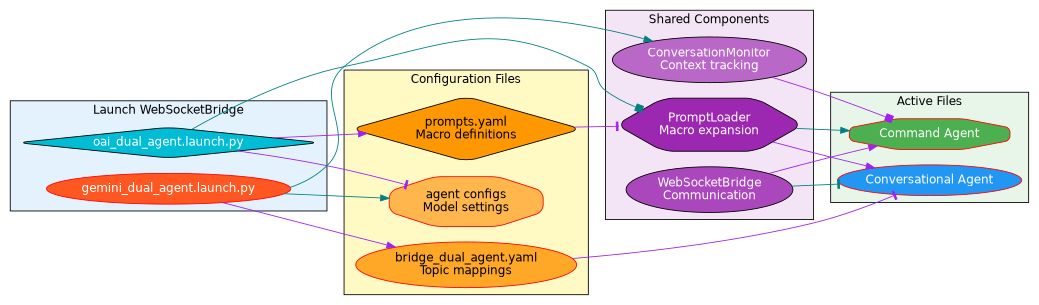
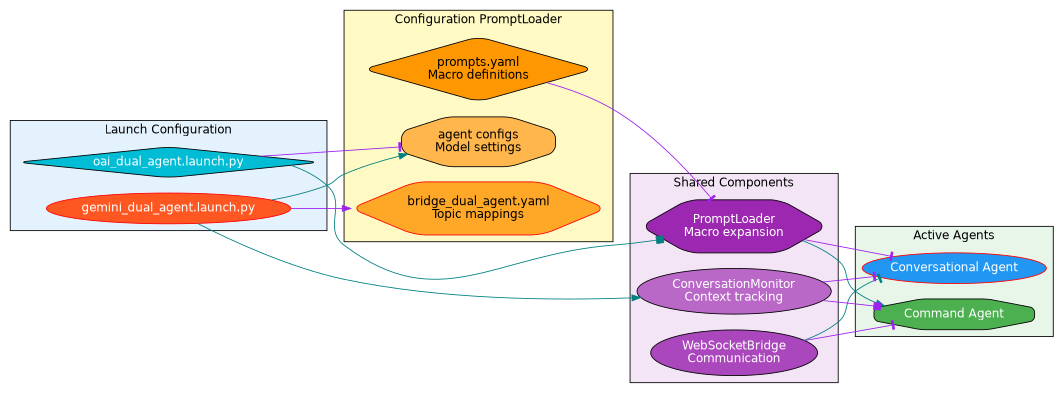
(466, 80) -> (479, 20)
(930, 102) -> (954, 236)
(169, 111) -> (169, 130)
(930, 134) -> (954, 314)
(316, 136) -> none
(819, 154) -> (847, 248)
(819, 160) -> (848, 333)
(466, 202) -> (479, 142)
(735, 239) -> (847, 279)
(466, 265) -> (479, 208)
